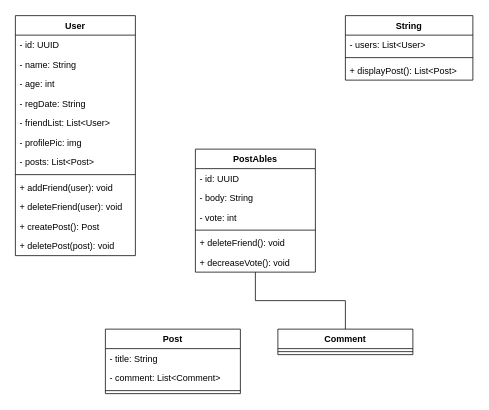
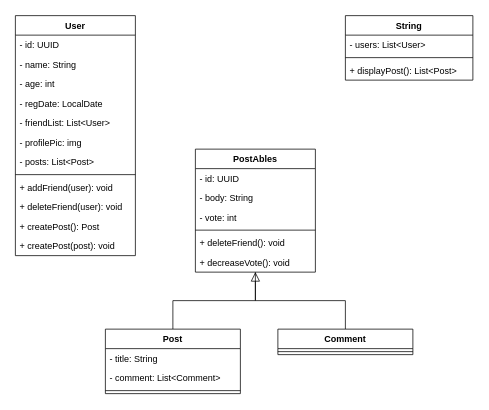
(58, 104) -> (65, 104)
(74, 246) -> (75, 246)
none -> (199, 300)
